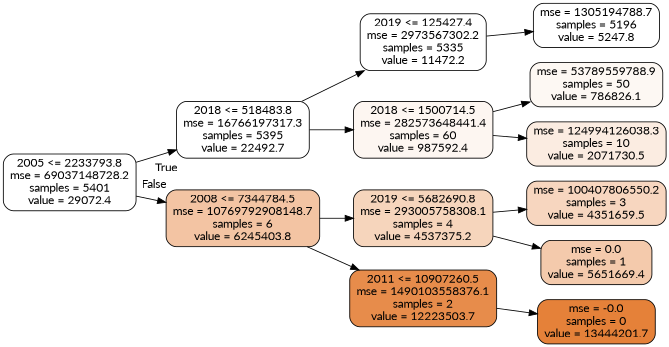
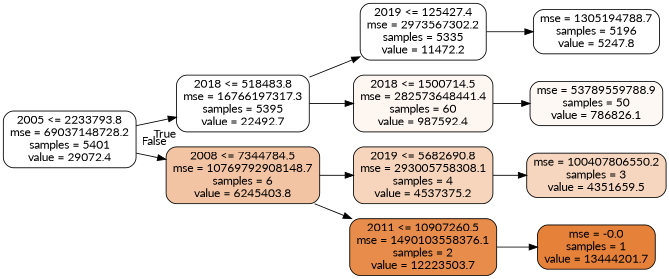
(596, 144) -> none
(596, 263) -> none
(596, 322) -> (596, 247)
